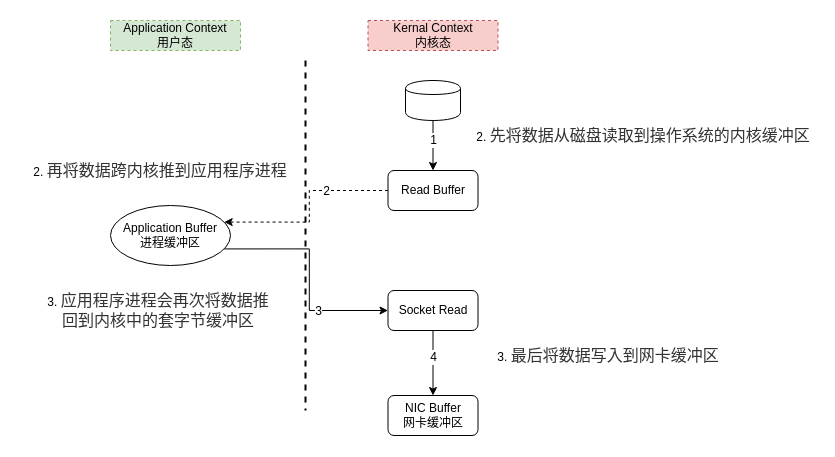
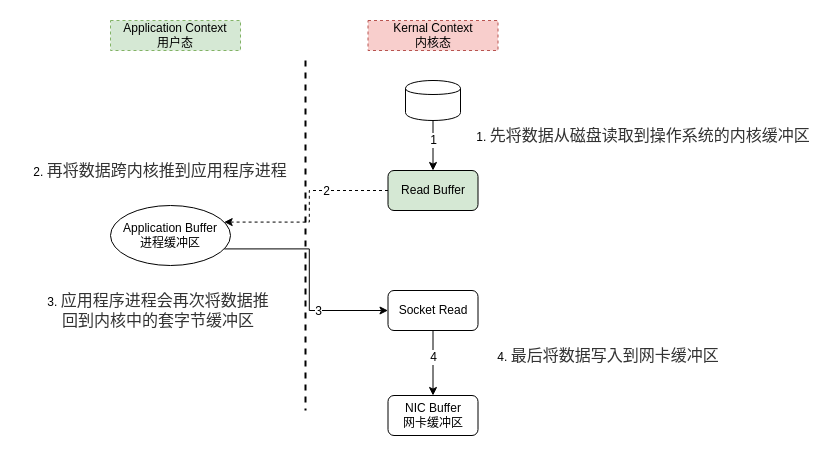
(644, 136) -> (644, 136)
(433, 191) -> (433, 191)
(609, 356) -> (609, 356)
